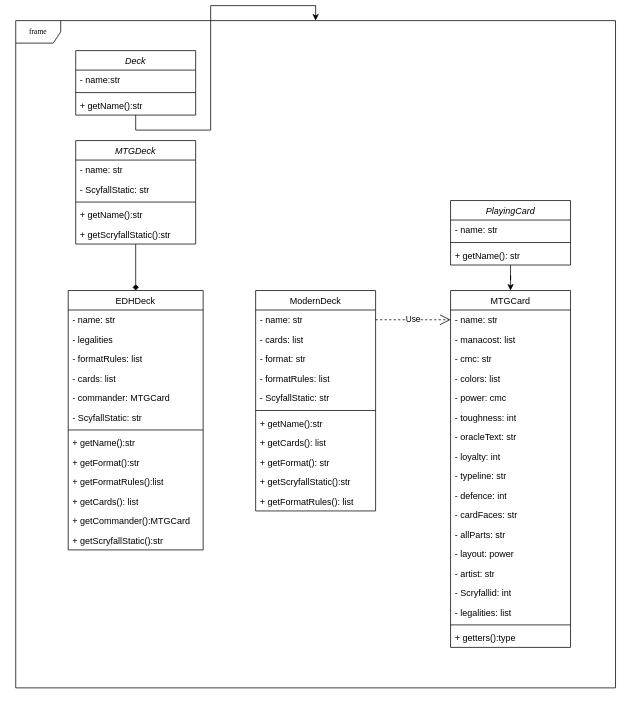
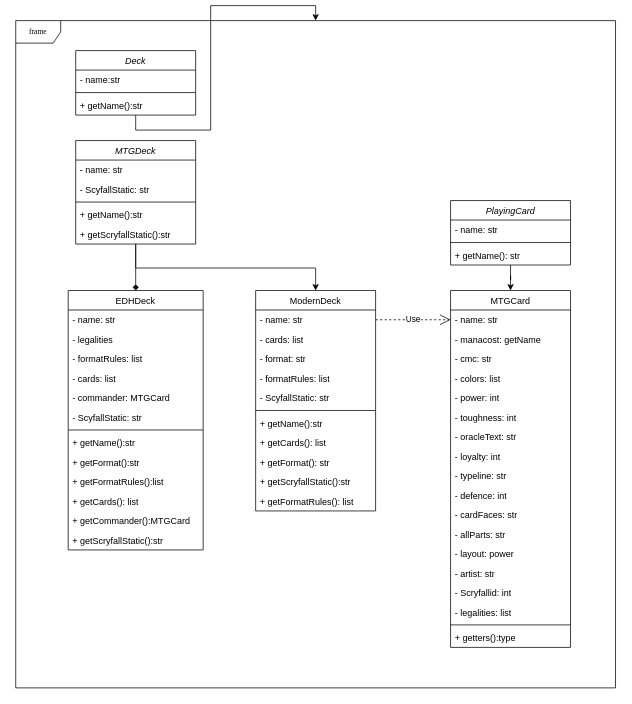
none -> (315, 275)
(489, 340) -> (499, 340)
(482, 399) -> (480, 399)
